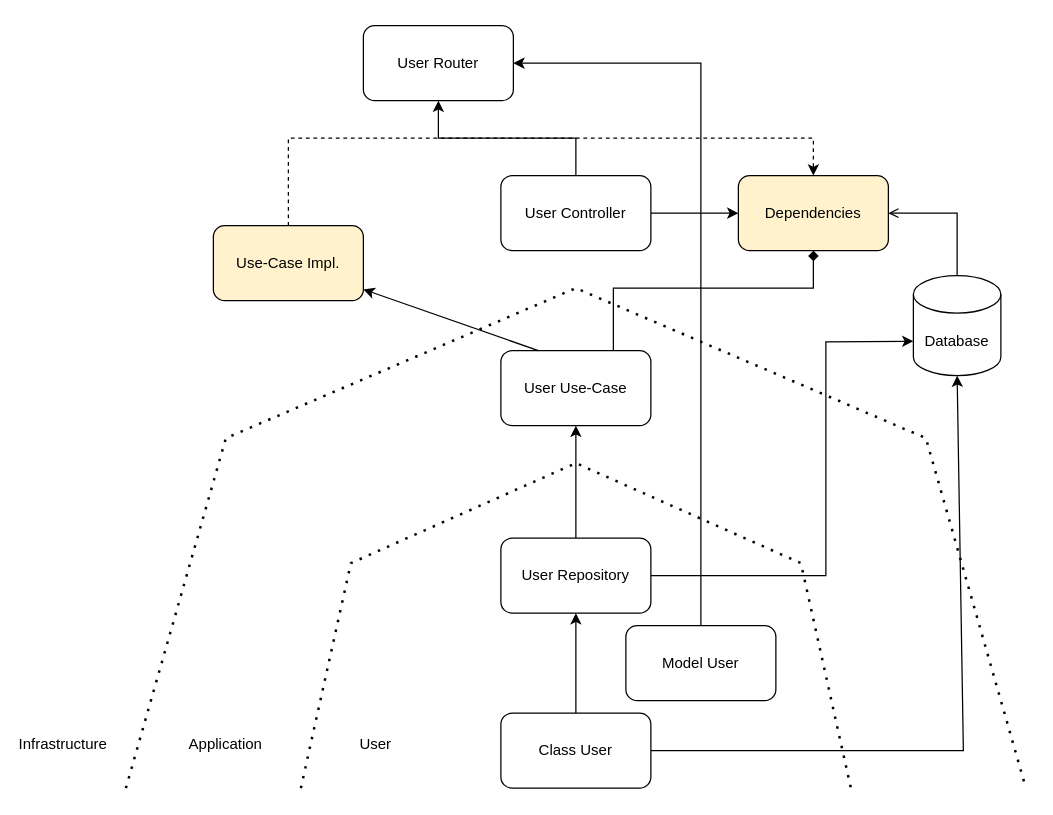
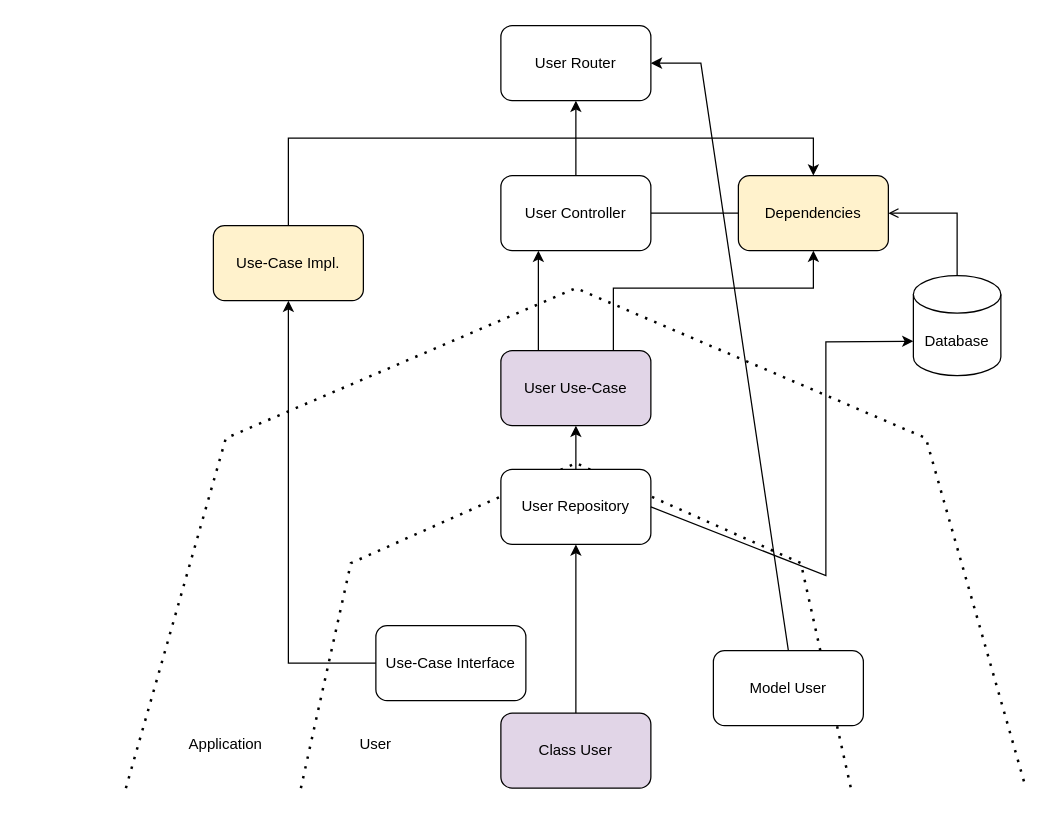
(438, 63) -> (576, 63)
(707, 138) -> (707, 138)
(727, 213) -> (730, 213)
(813, 261) -> (813, 260)
(455, 321) -> (538, 307)
(576, 388) -> (576, 388)
none -> (288, 530)
(576, 576) -> (576, 507)
none -> (451, 663)
(701, 663) -> (788, 688)
(63, 744) -> none
(576, 751) -> (576, 751)
(899, 751) -> none
